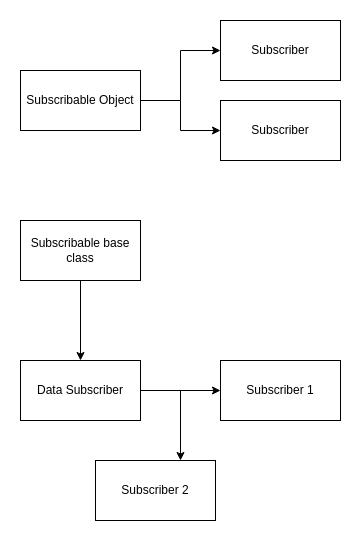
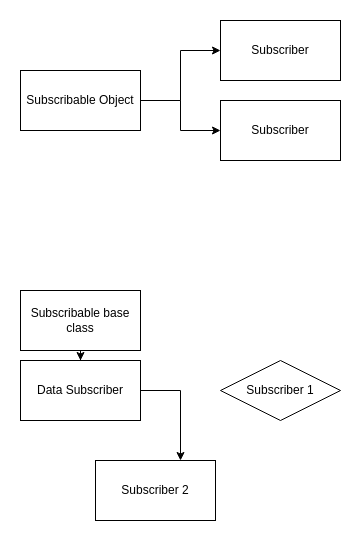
(81, 251) -> (81, 321)
(198, 391) -> none
(281, 391) -> (281, 391)
